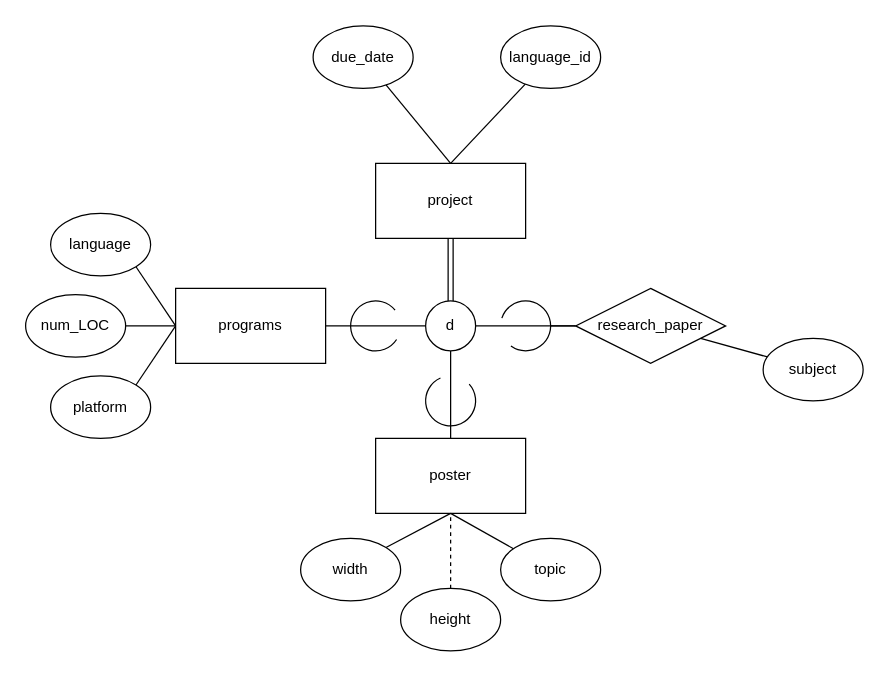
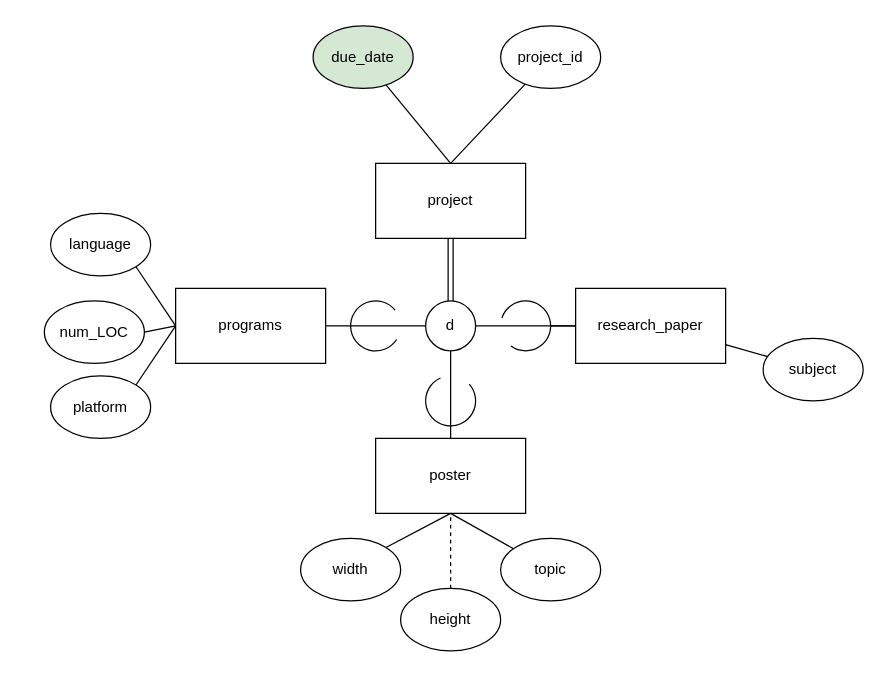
(363, 57) -> (363, 57)
(551, 57) -> (551, 57)
(76, 326) -> (94, 332)
(651, 326) -> (651, 326)
